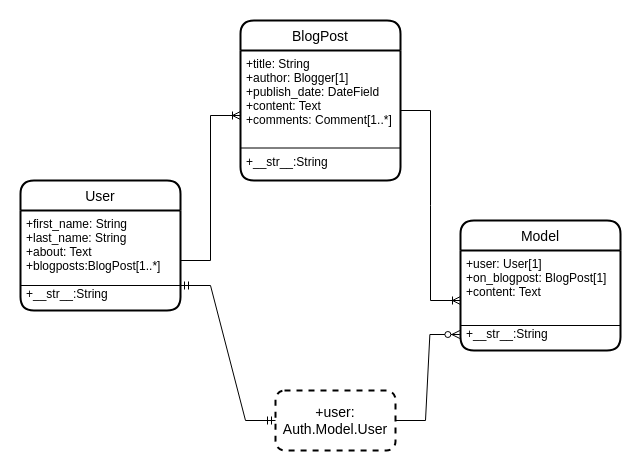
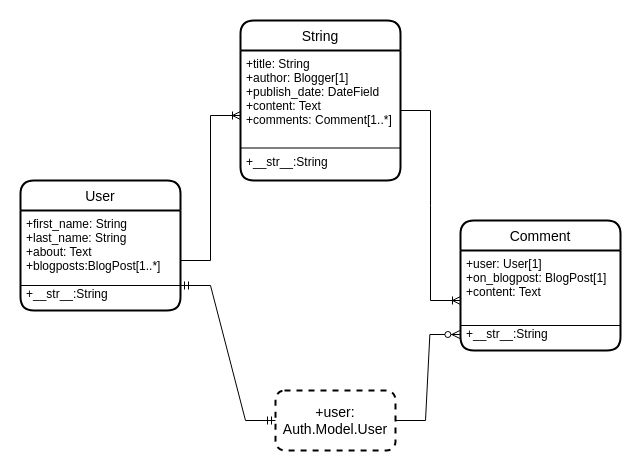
(320, 36) -> (320, 36)
(540, 236) -> (540, 236)
